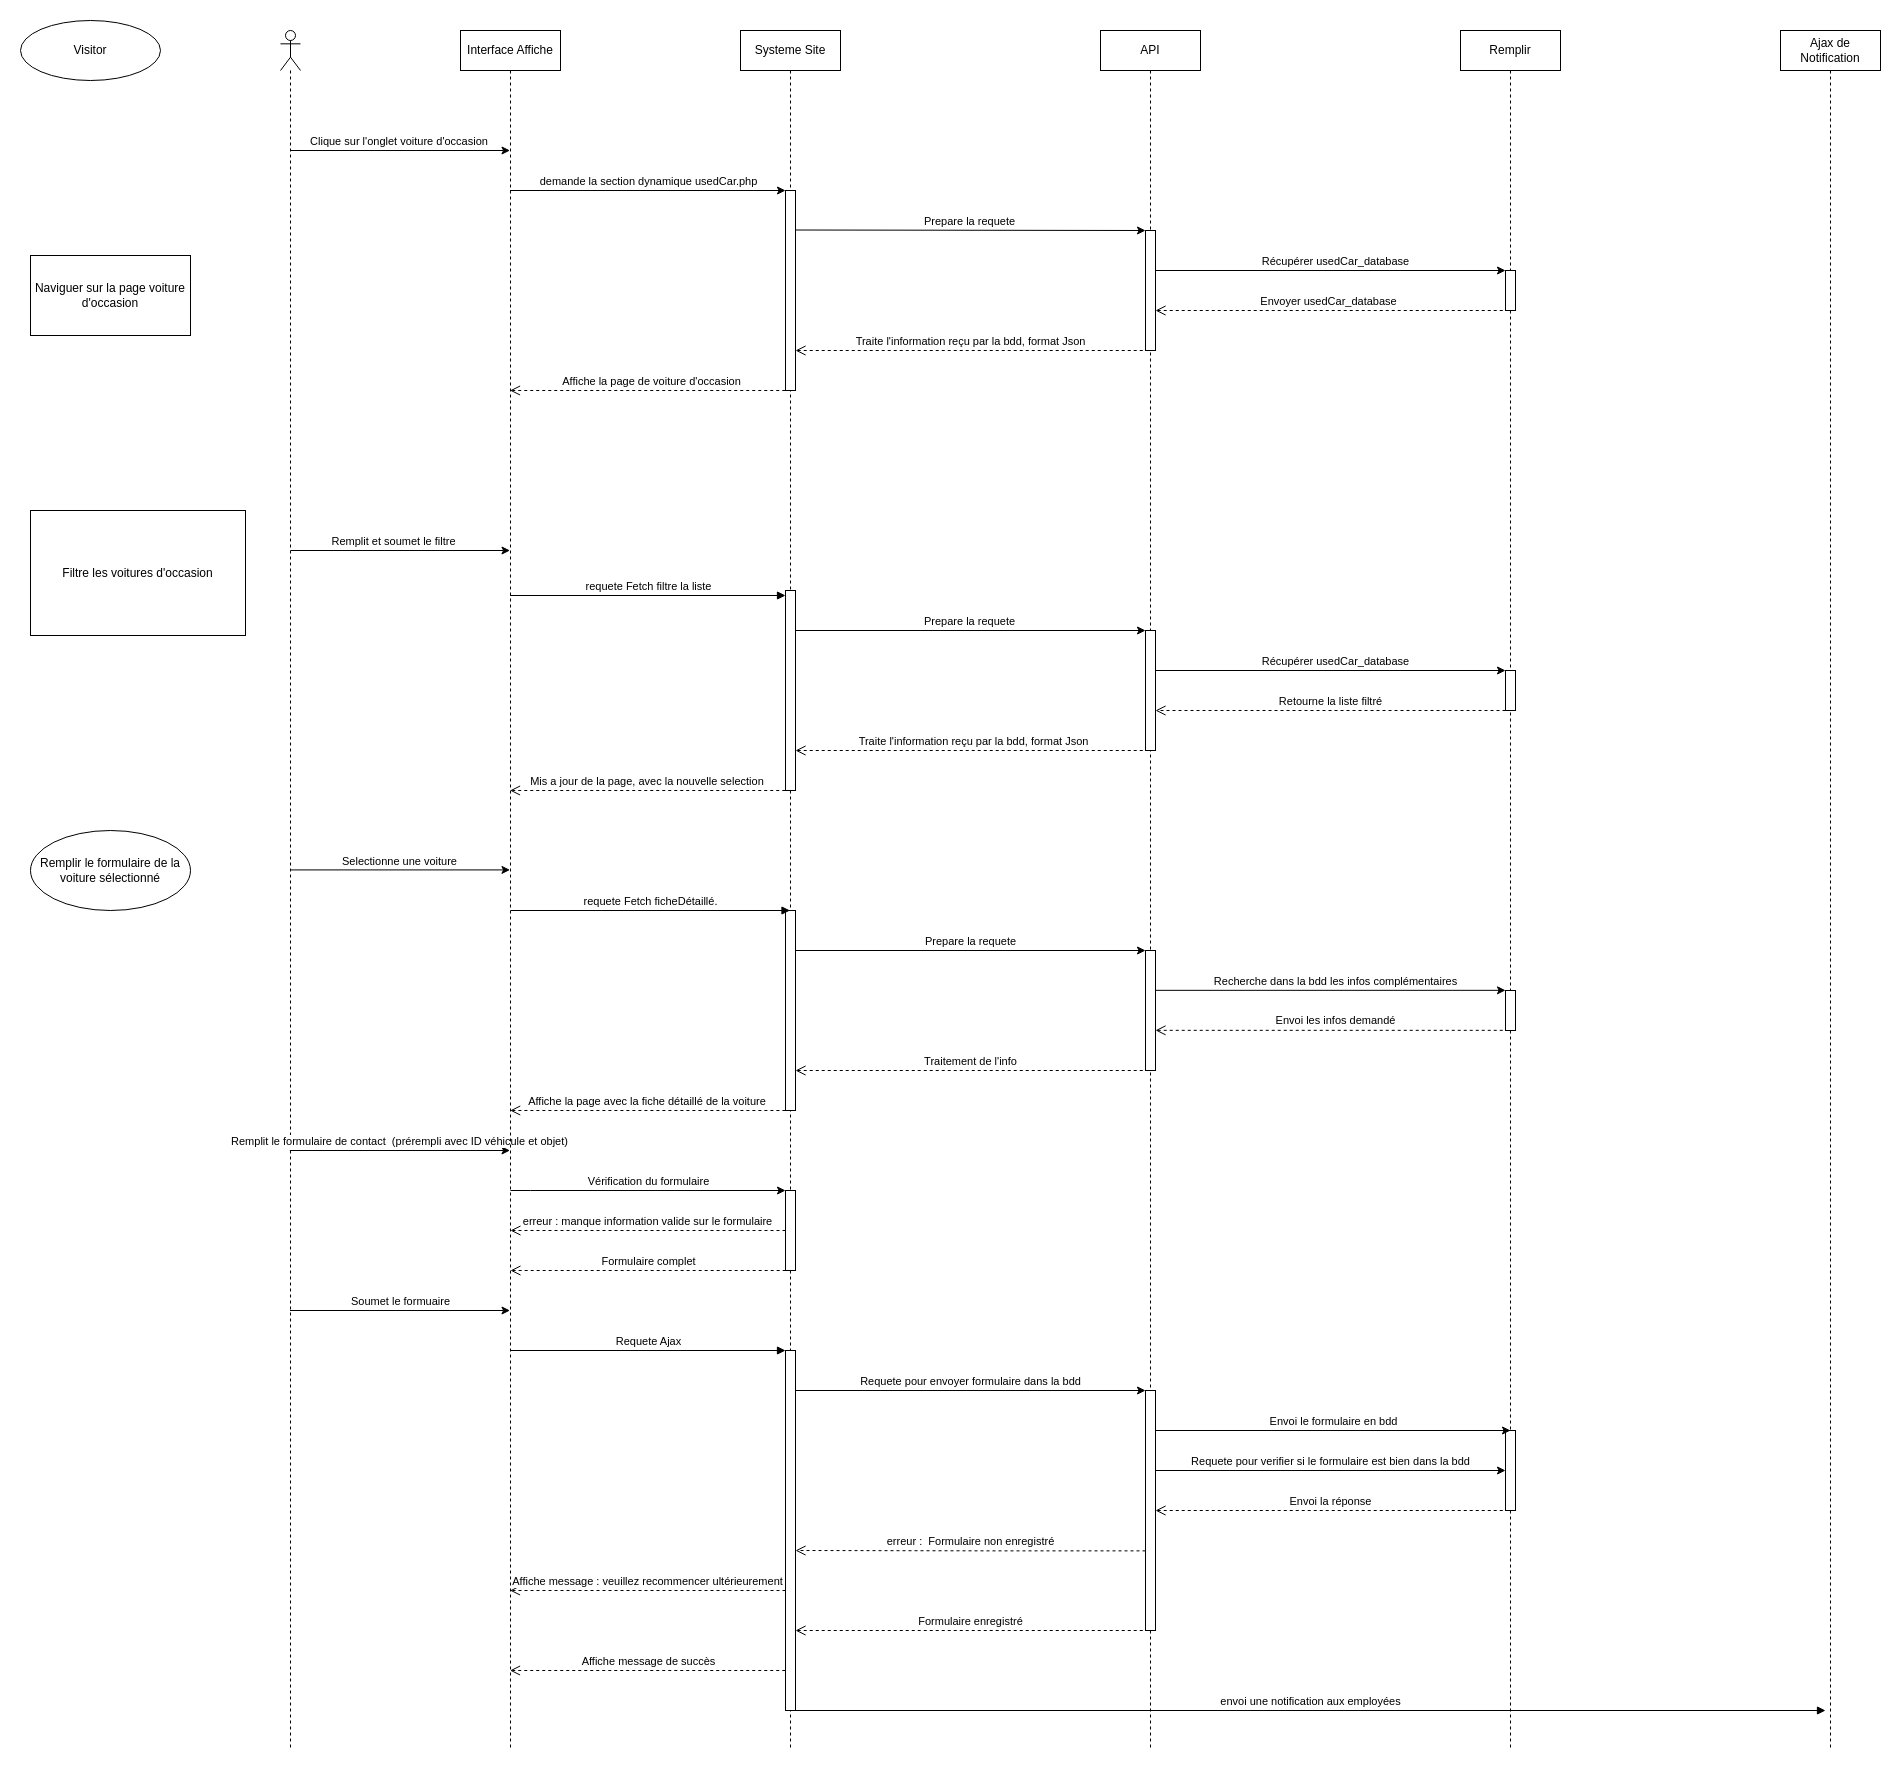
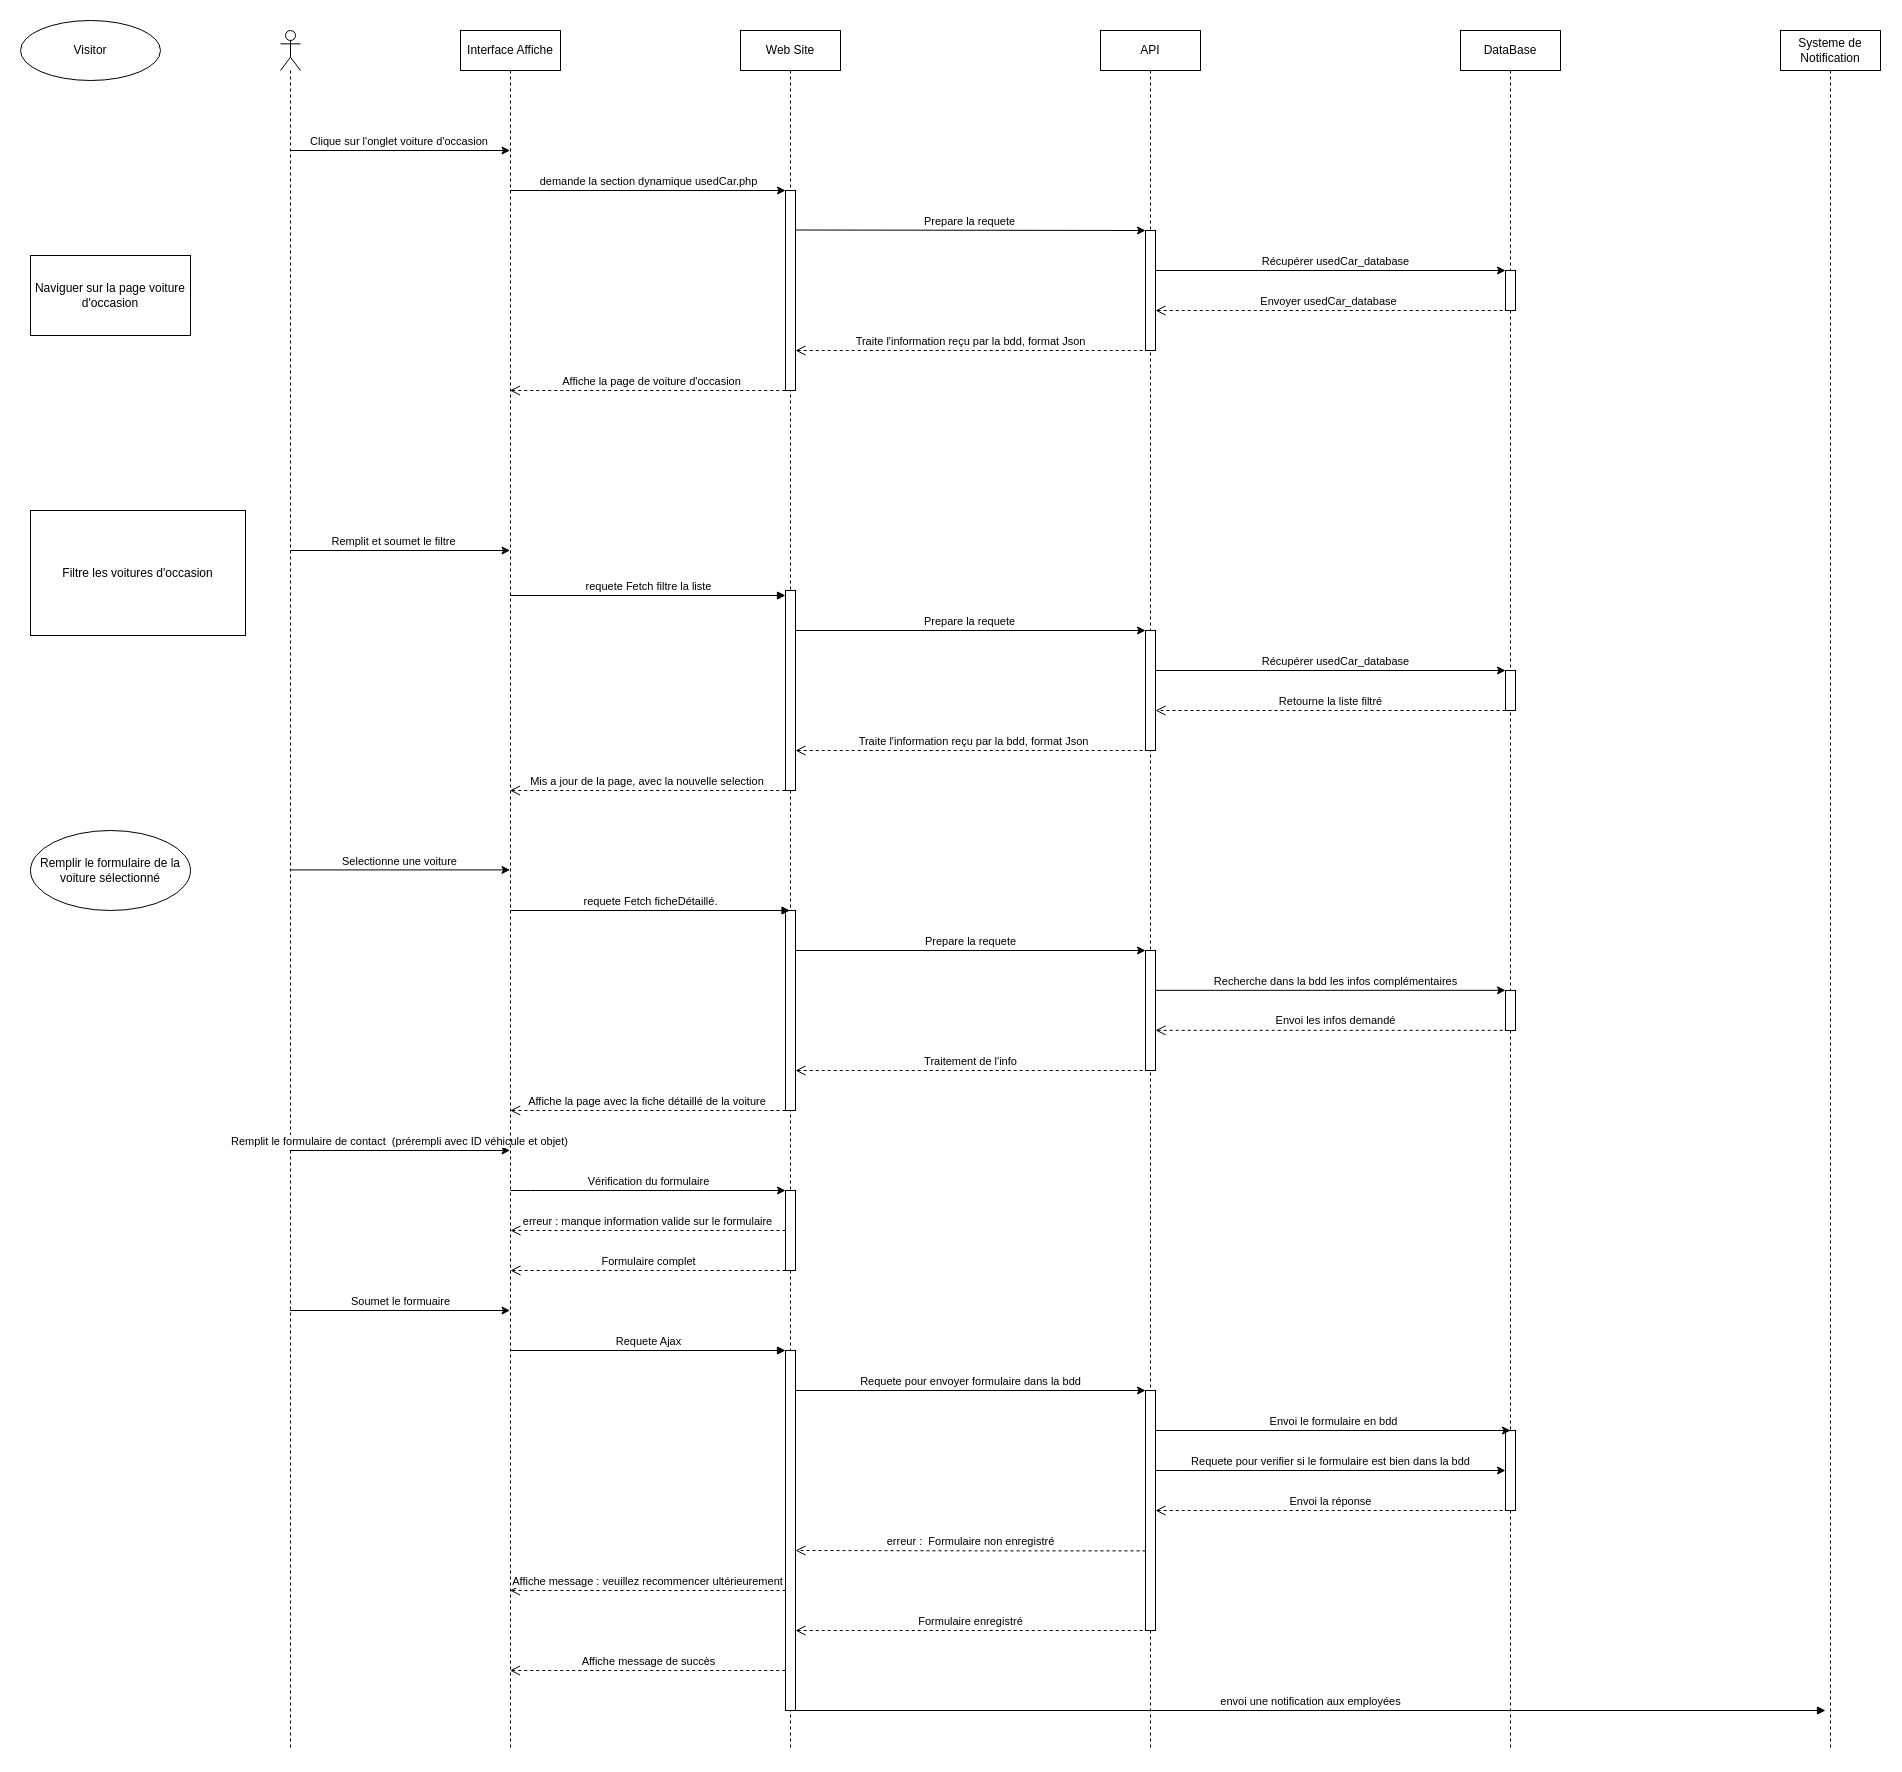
(791, 51) -> (791, 51)
(1511, 51) -> (1511, 51)
(1831, 51) -> (1831, 51)
